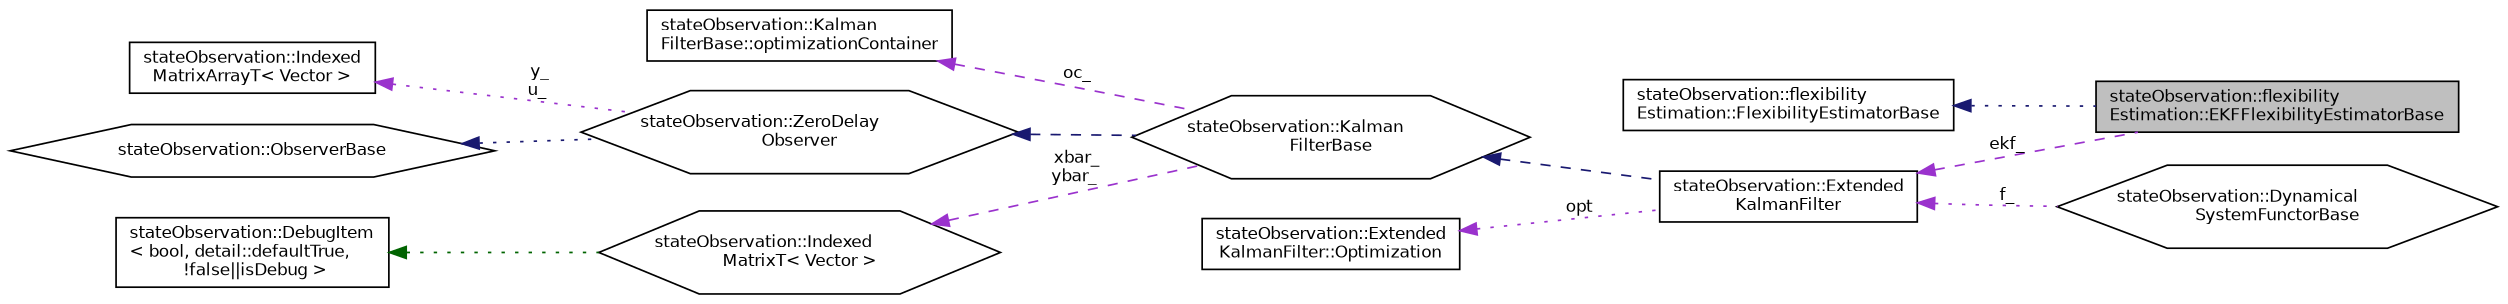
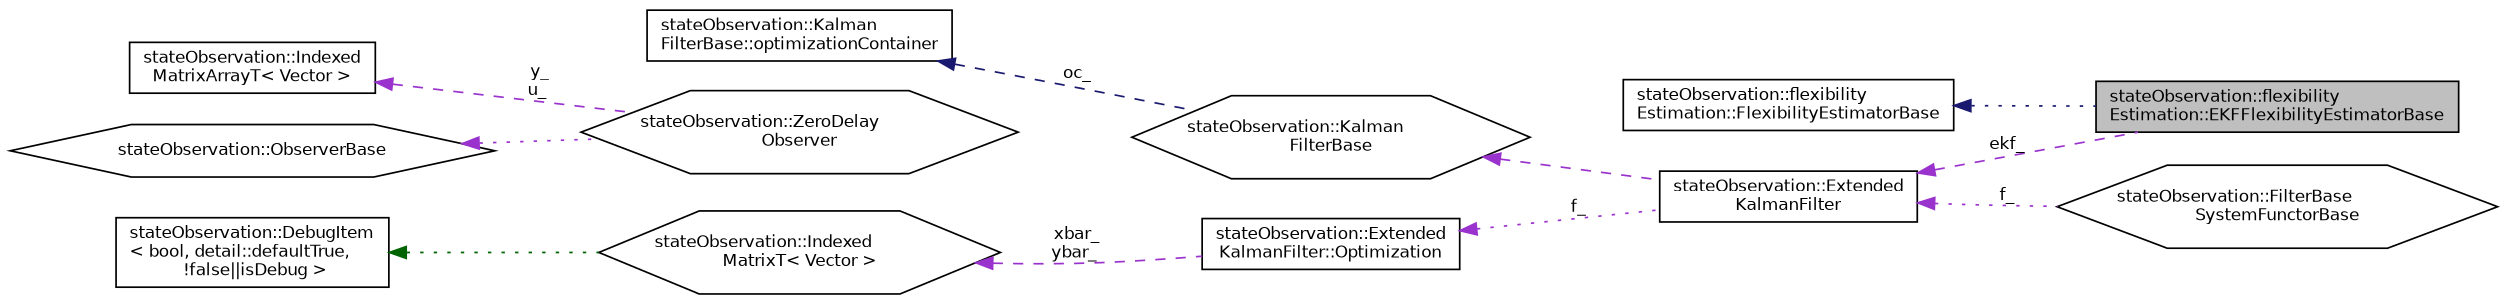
(1075, 87) -> (1075, 87)
(512, 98) -> (512, 98)
(1083, 135) -> none
(539, 141) -> (539, 141)
(1580, 170) -> (1580, 170)
(1074, 193) -> (1098, 263)
(2277, 207) -> (2277, 207)
(1577, 208) -> (1577, 208)
